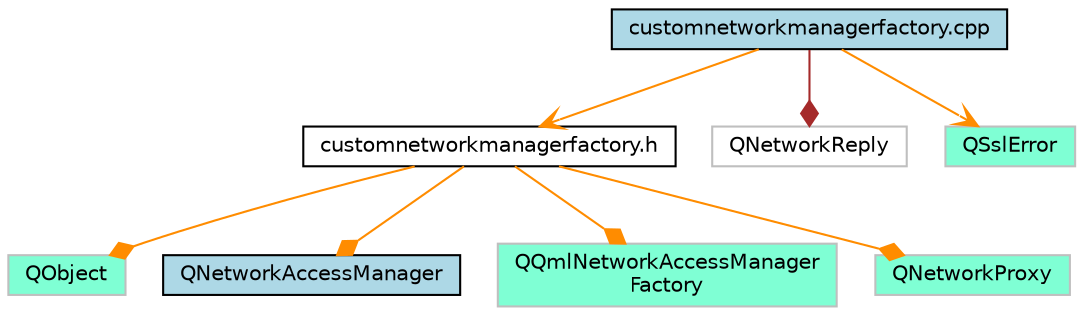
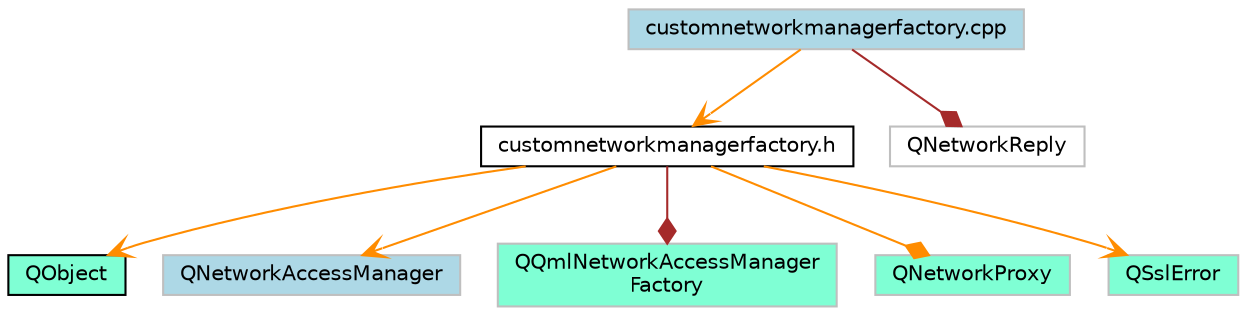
(809, 29) -> (826, 29)
(900, 82) -> (936, 203)
(559, 198) -> (667, 192)
(411, 203) -> (500, 207)
(273, 204) -> (325, 200)
(67, 275) -> (67, 275)
(312, 275) -> (312, 275)
